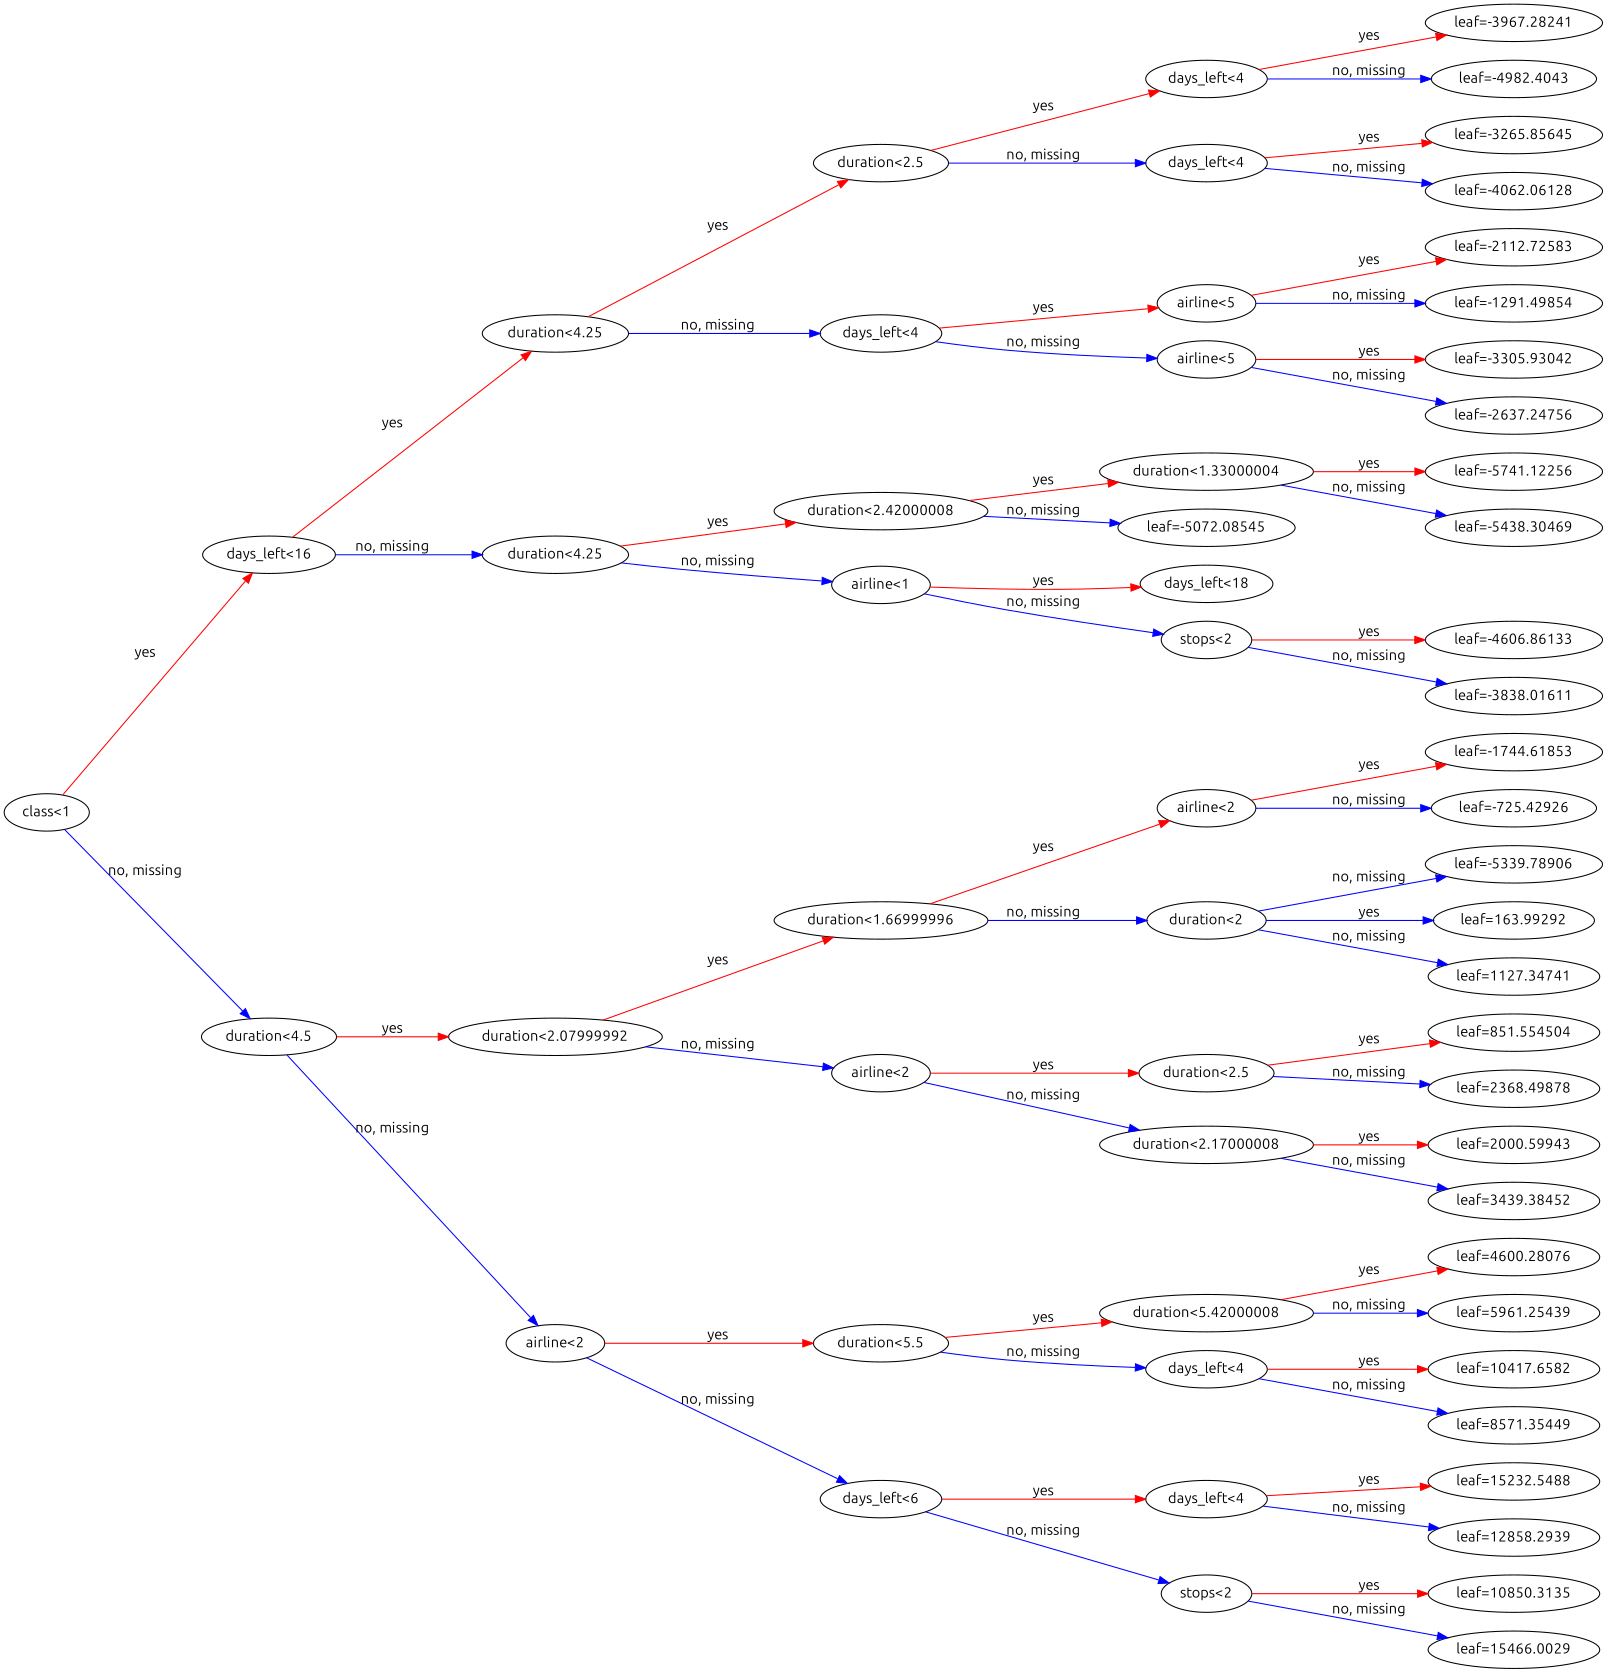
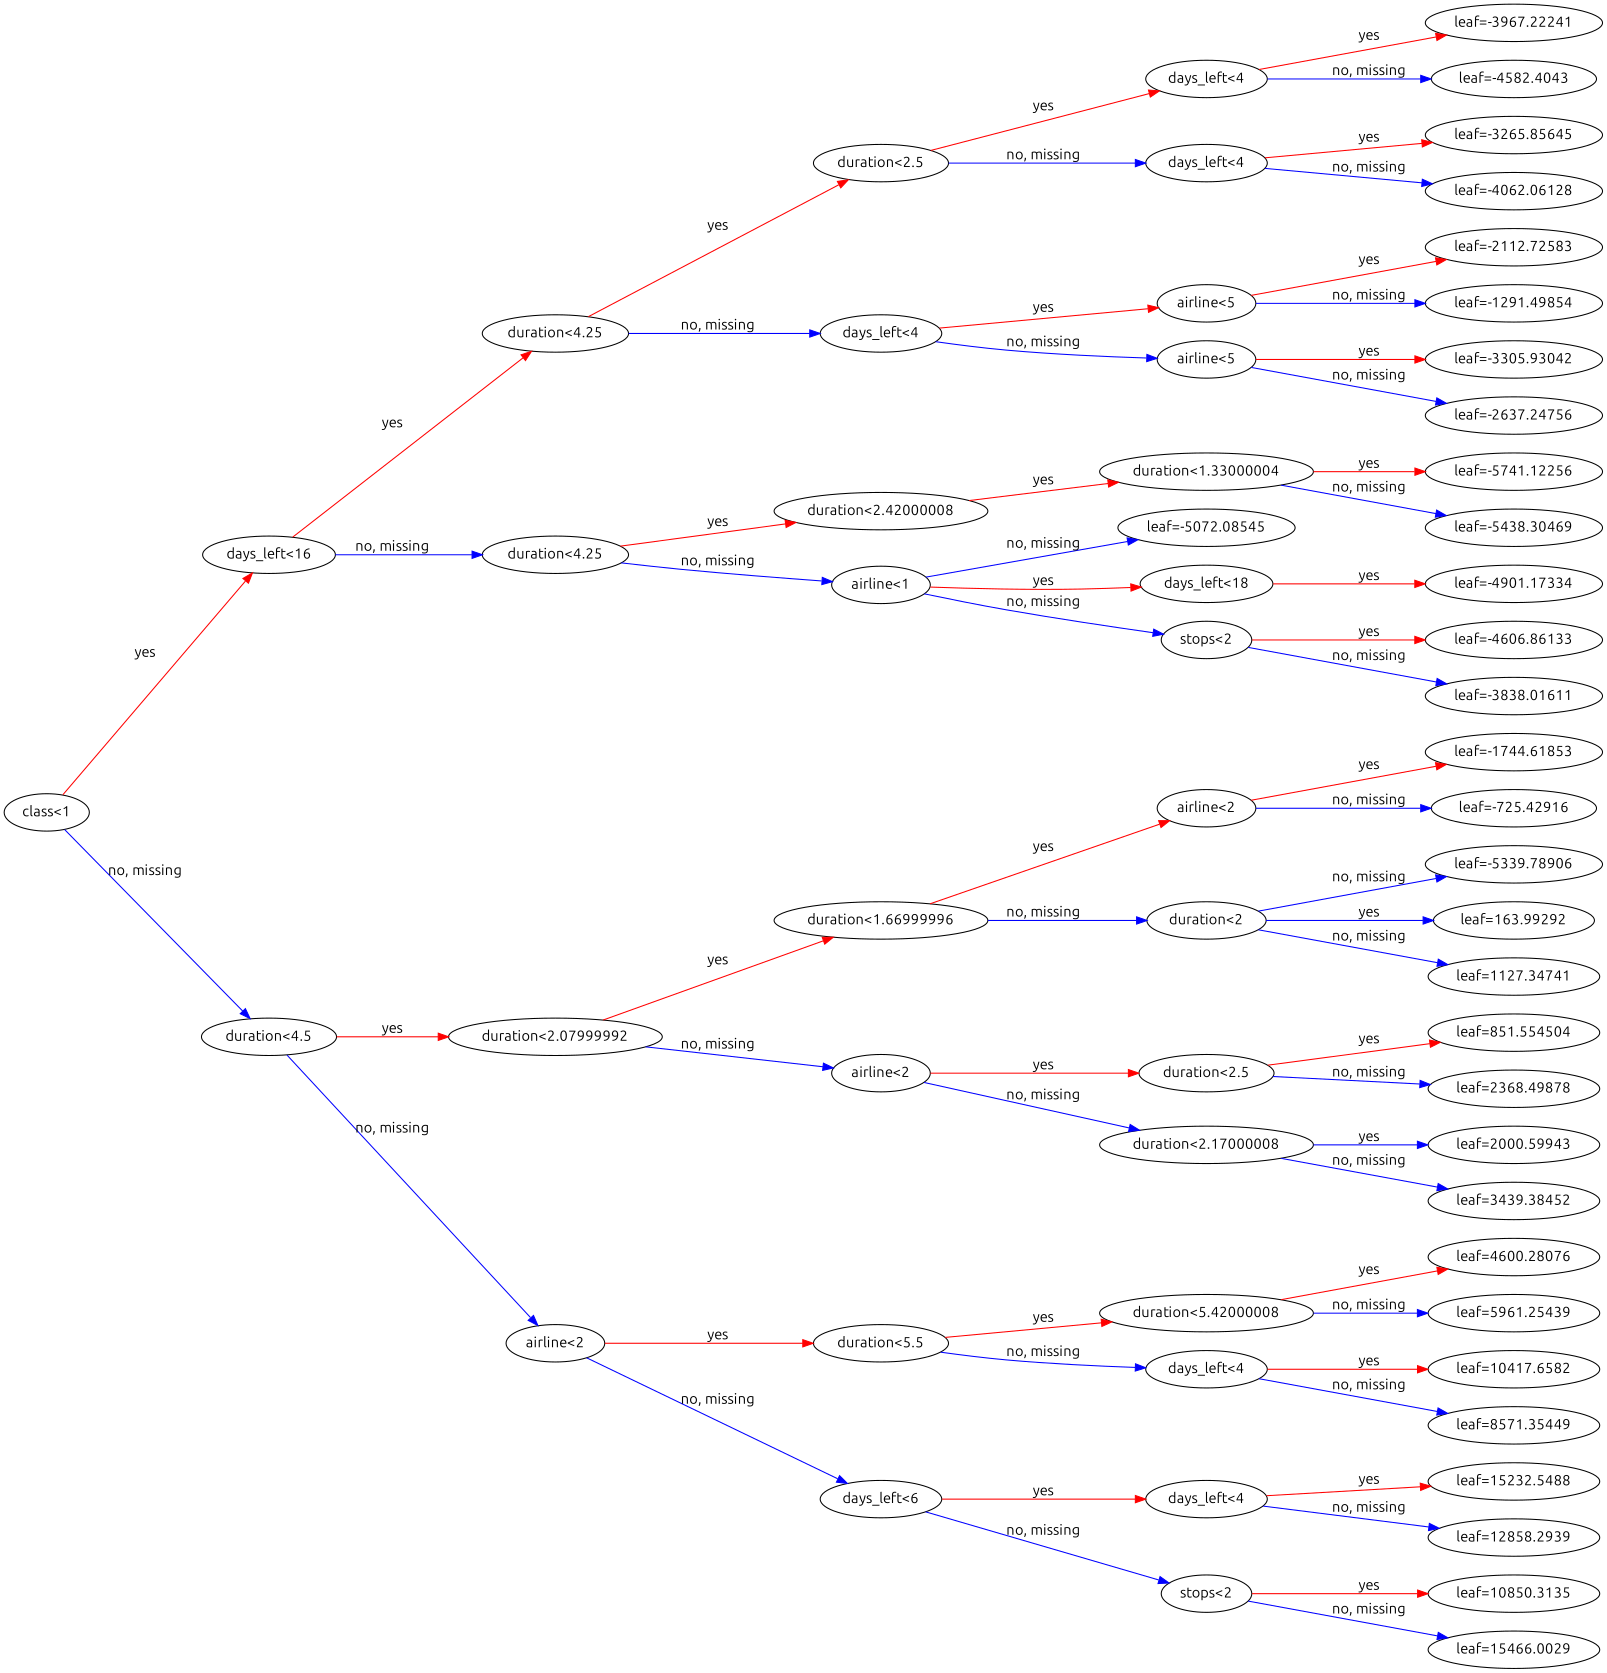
(1514, 23) -> (1514, 23)
(1514, 79) -> (1514, 79)
(1047, 520) -> (1027, 559)
none -> (1514, 584)
(1514, 808) -> (1514, 808)
(1365, 1145) -> (1365, 1145)
